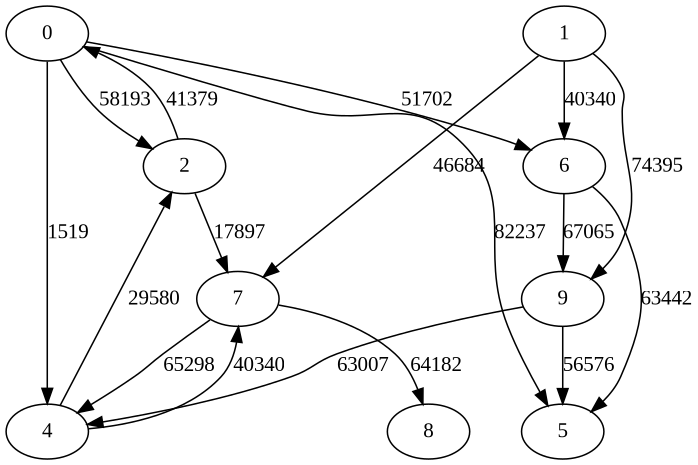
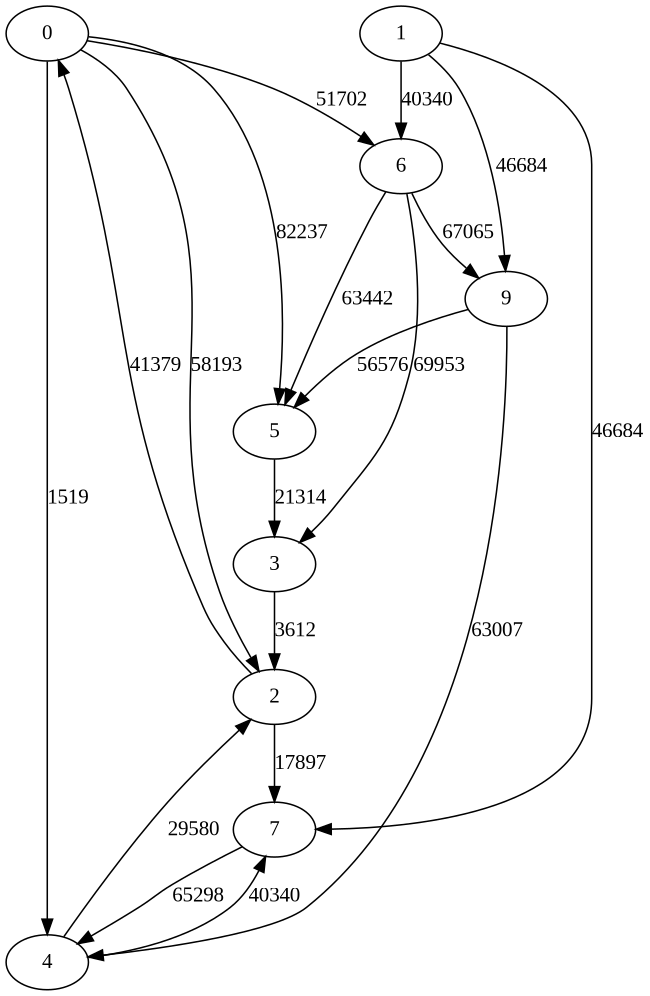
(657, 166) -> (522, 166)
(429, 432) -> none
none -> (274, 564)
